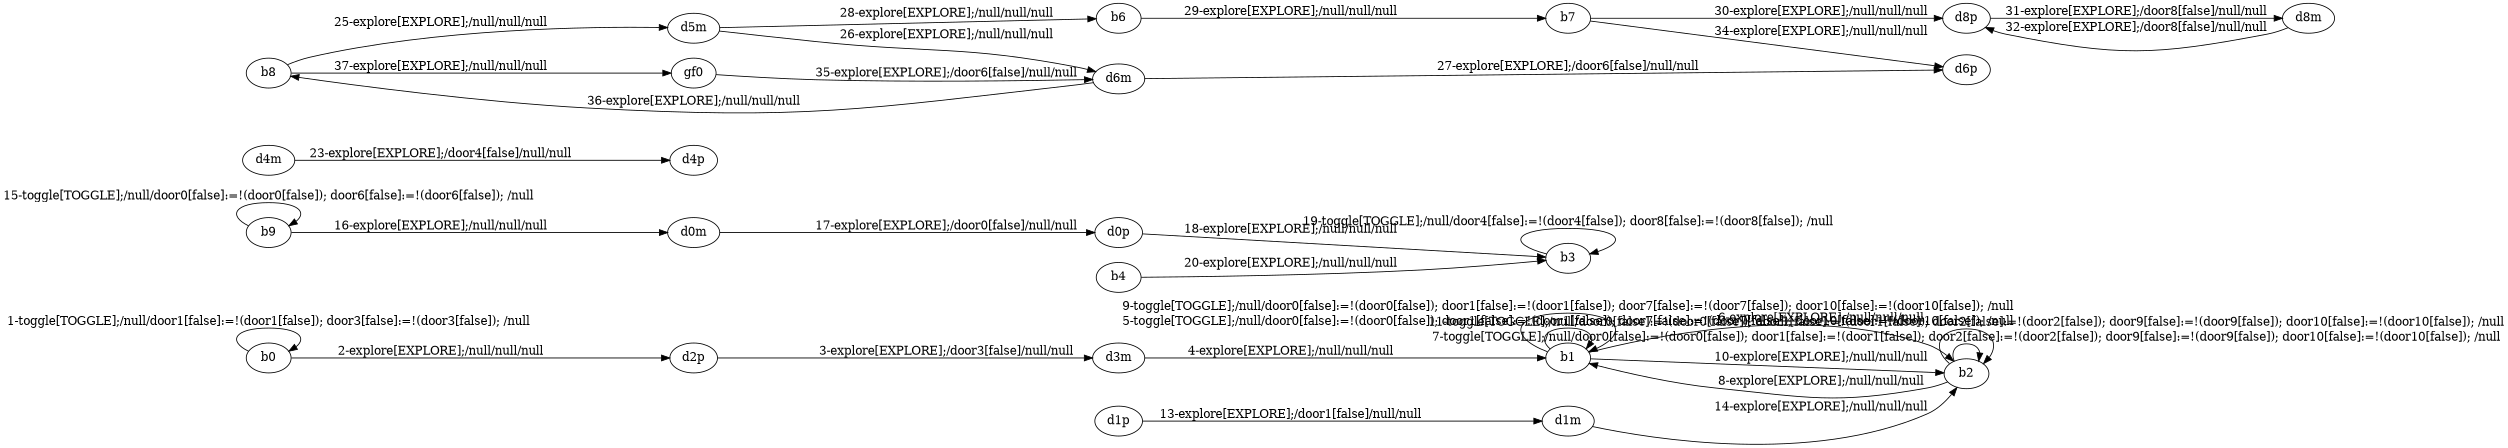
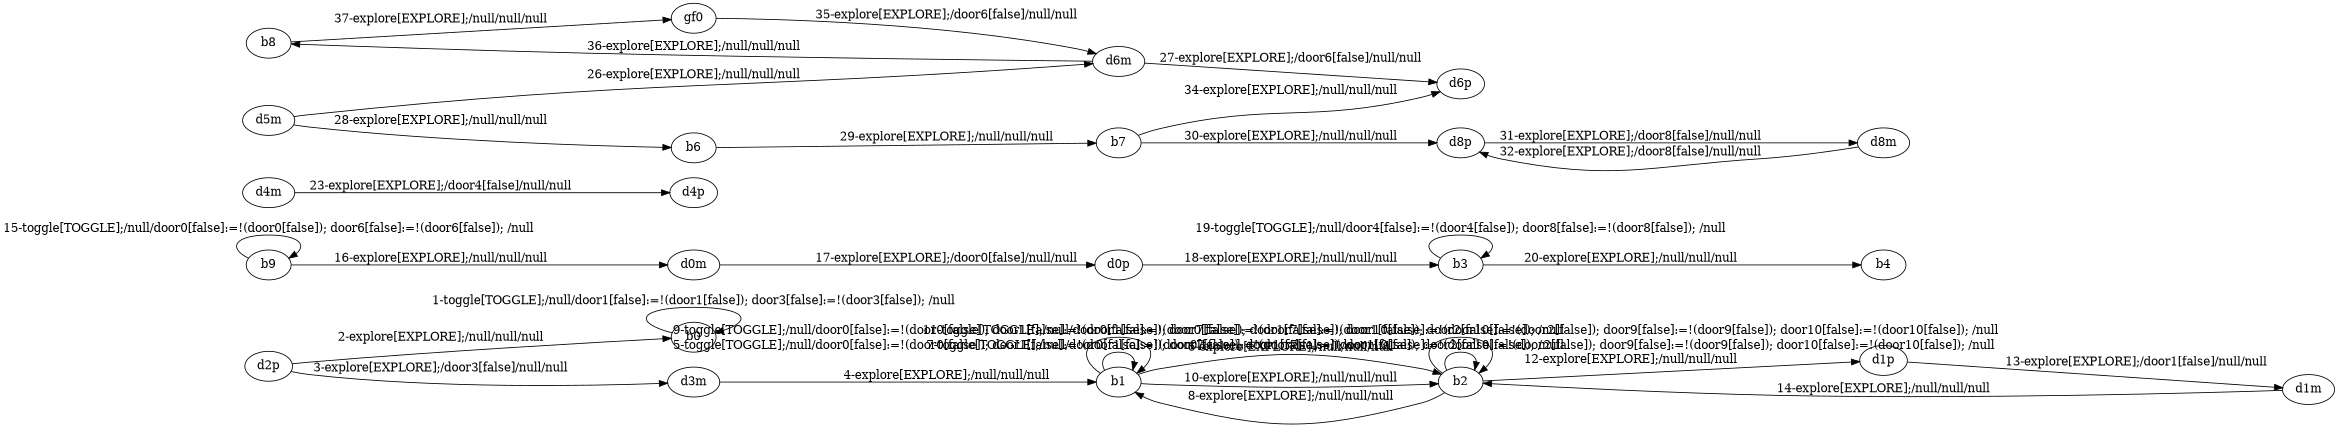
(472, 34) -> none
(1339, 273) -> (1668, 265)
(476, 358) -> (477, 350)
none -> (1667, 372)
